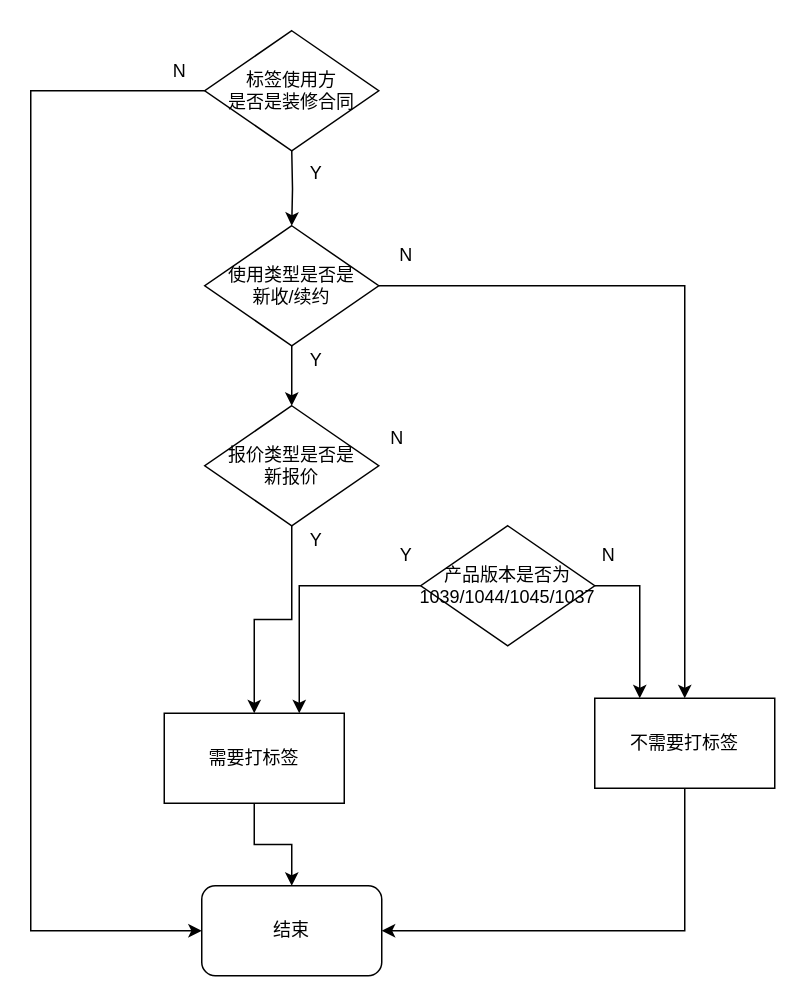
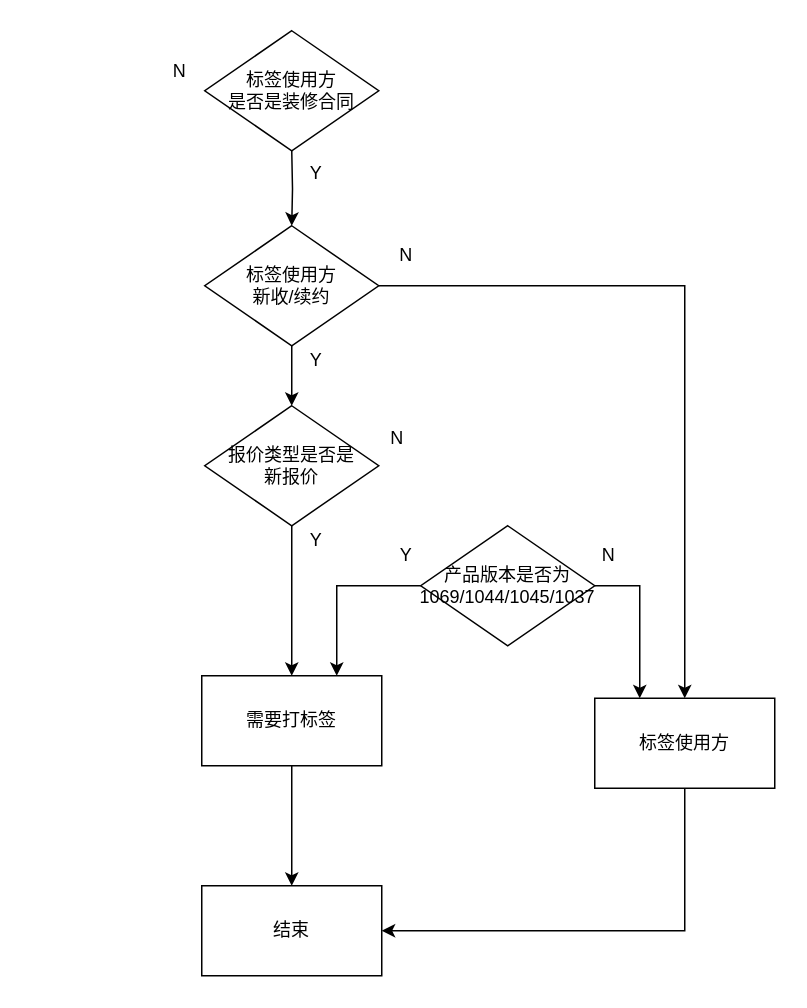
(292, 286) -> (292, 286)
(31, 504) -> none
(508, 586) -> (508, 586)
(685, 743) -> (685, 743)
(254, 758) -> (292, 721)
(292, 931) -> (292, 931)
